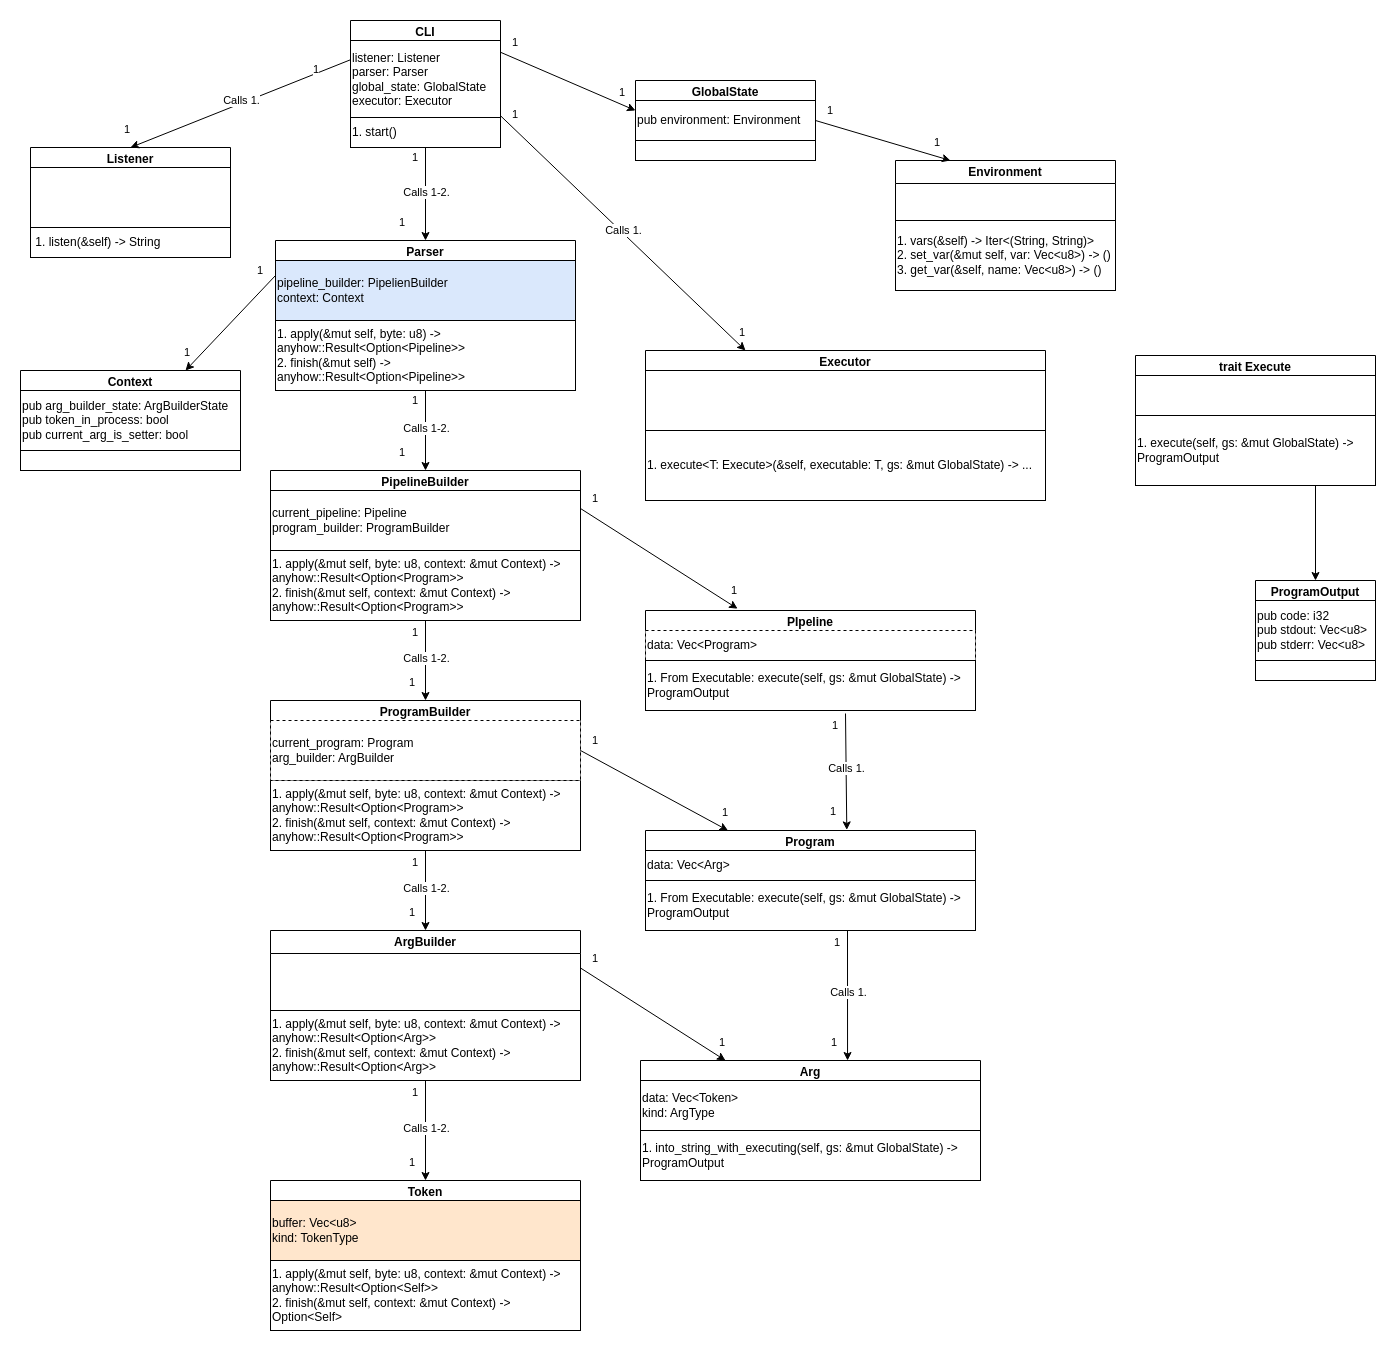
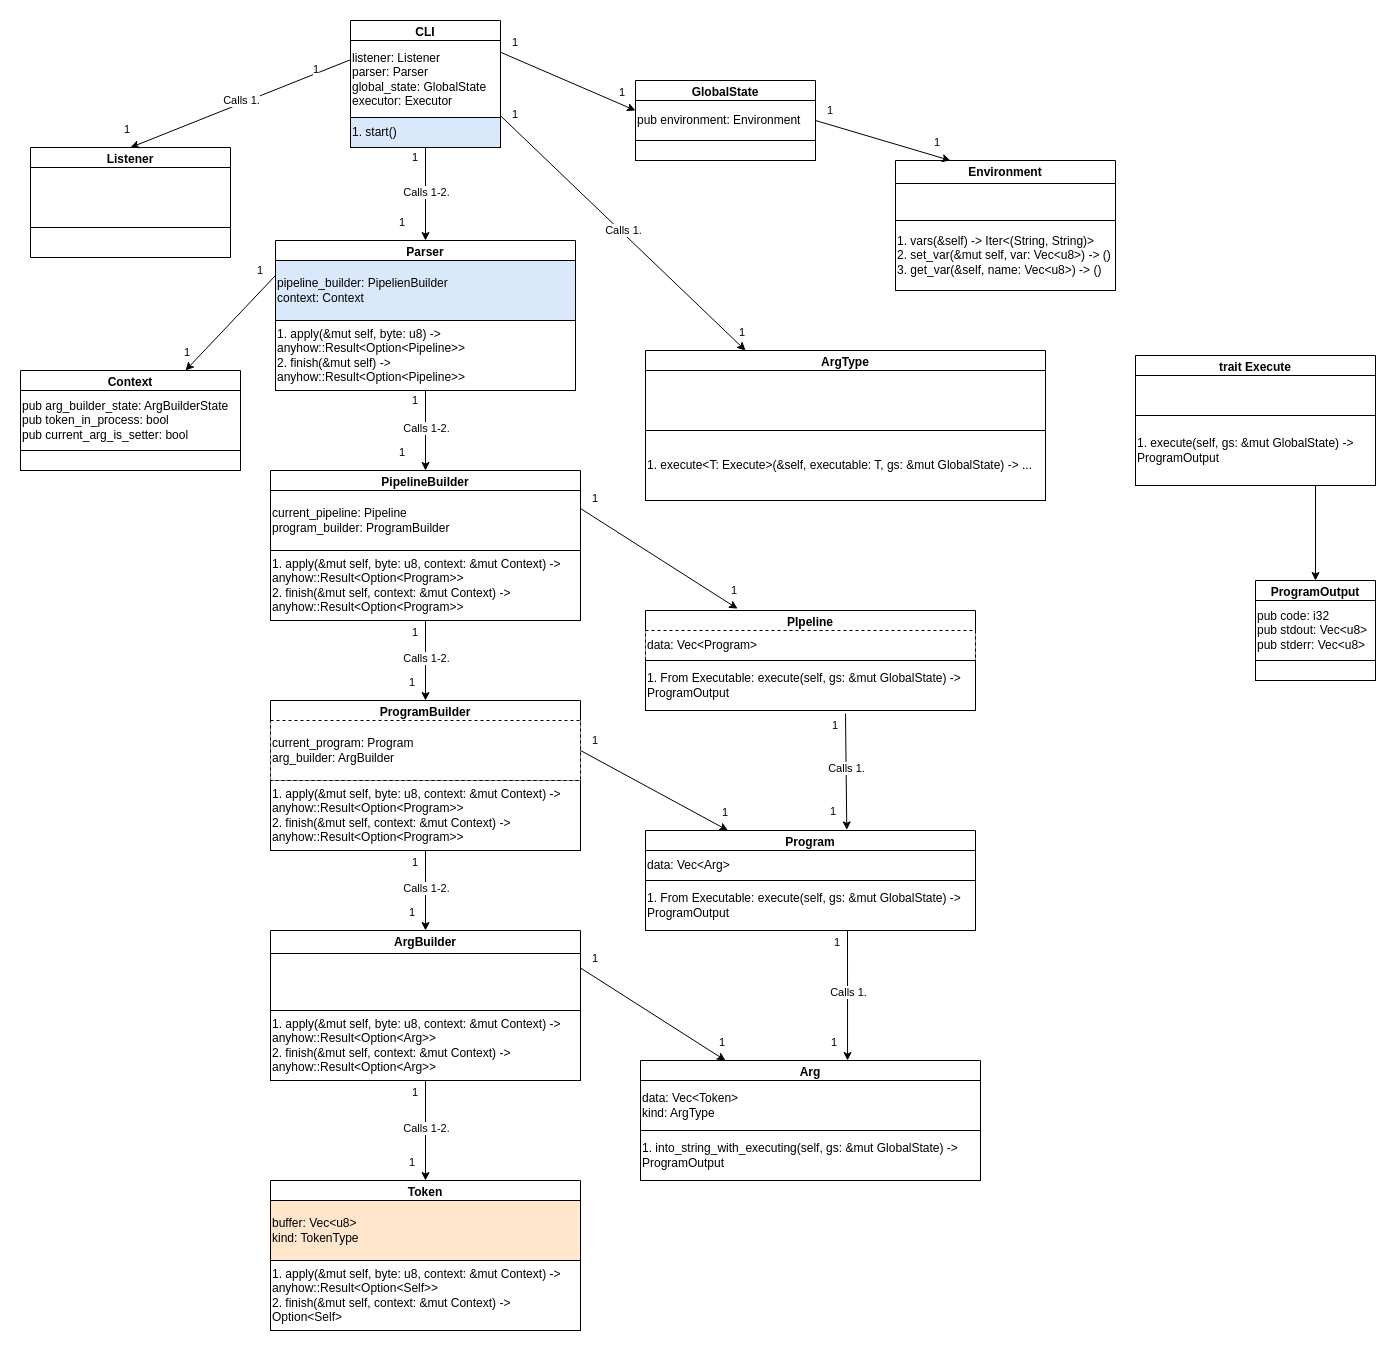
(426, 133) -> (426, 133)
(131, 243) -> none
(846, 363) -> (846, 363)
